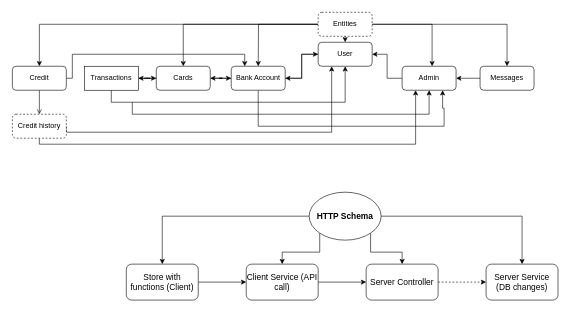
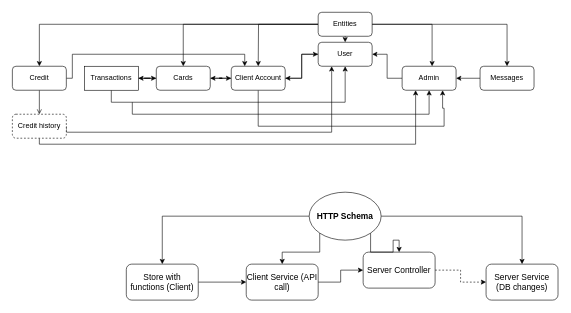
(345, 24) -> (345, 24)
(258, 78) -> (258, 78)
(402, 282) -> (399, 270)
